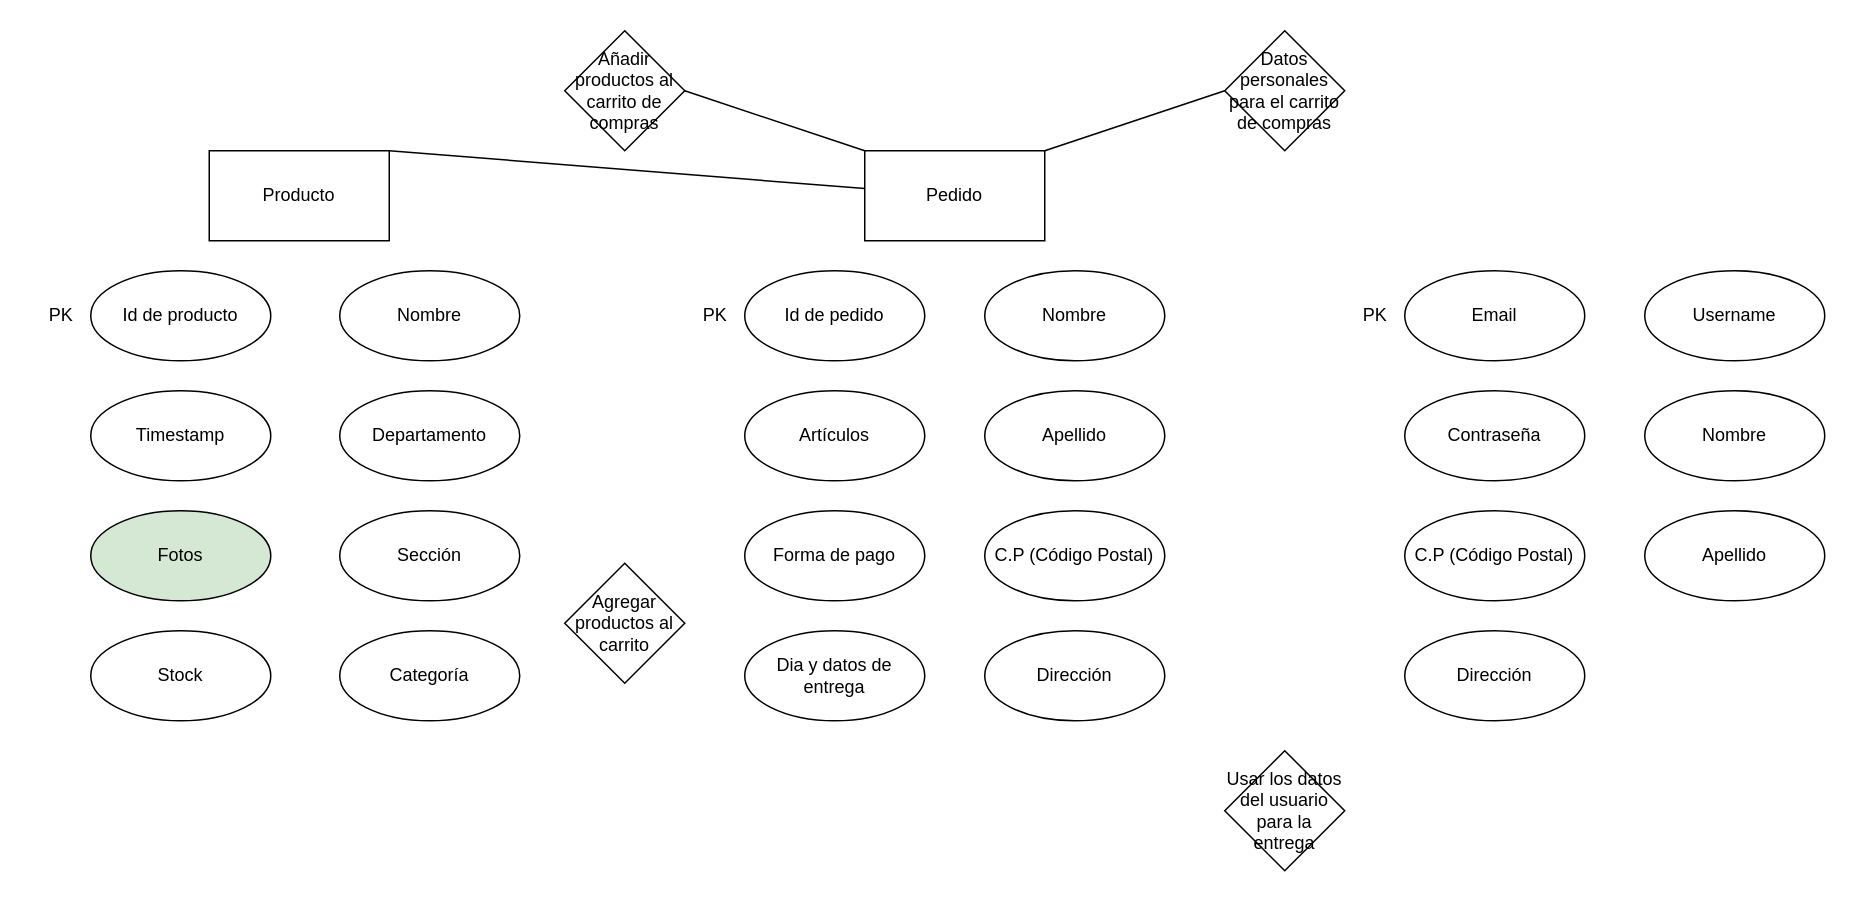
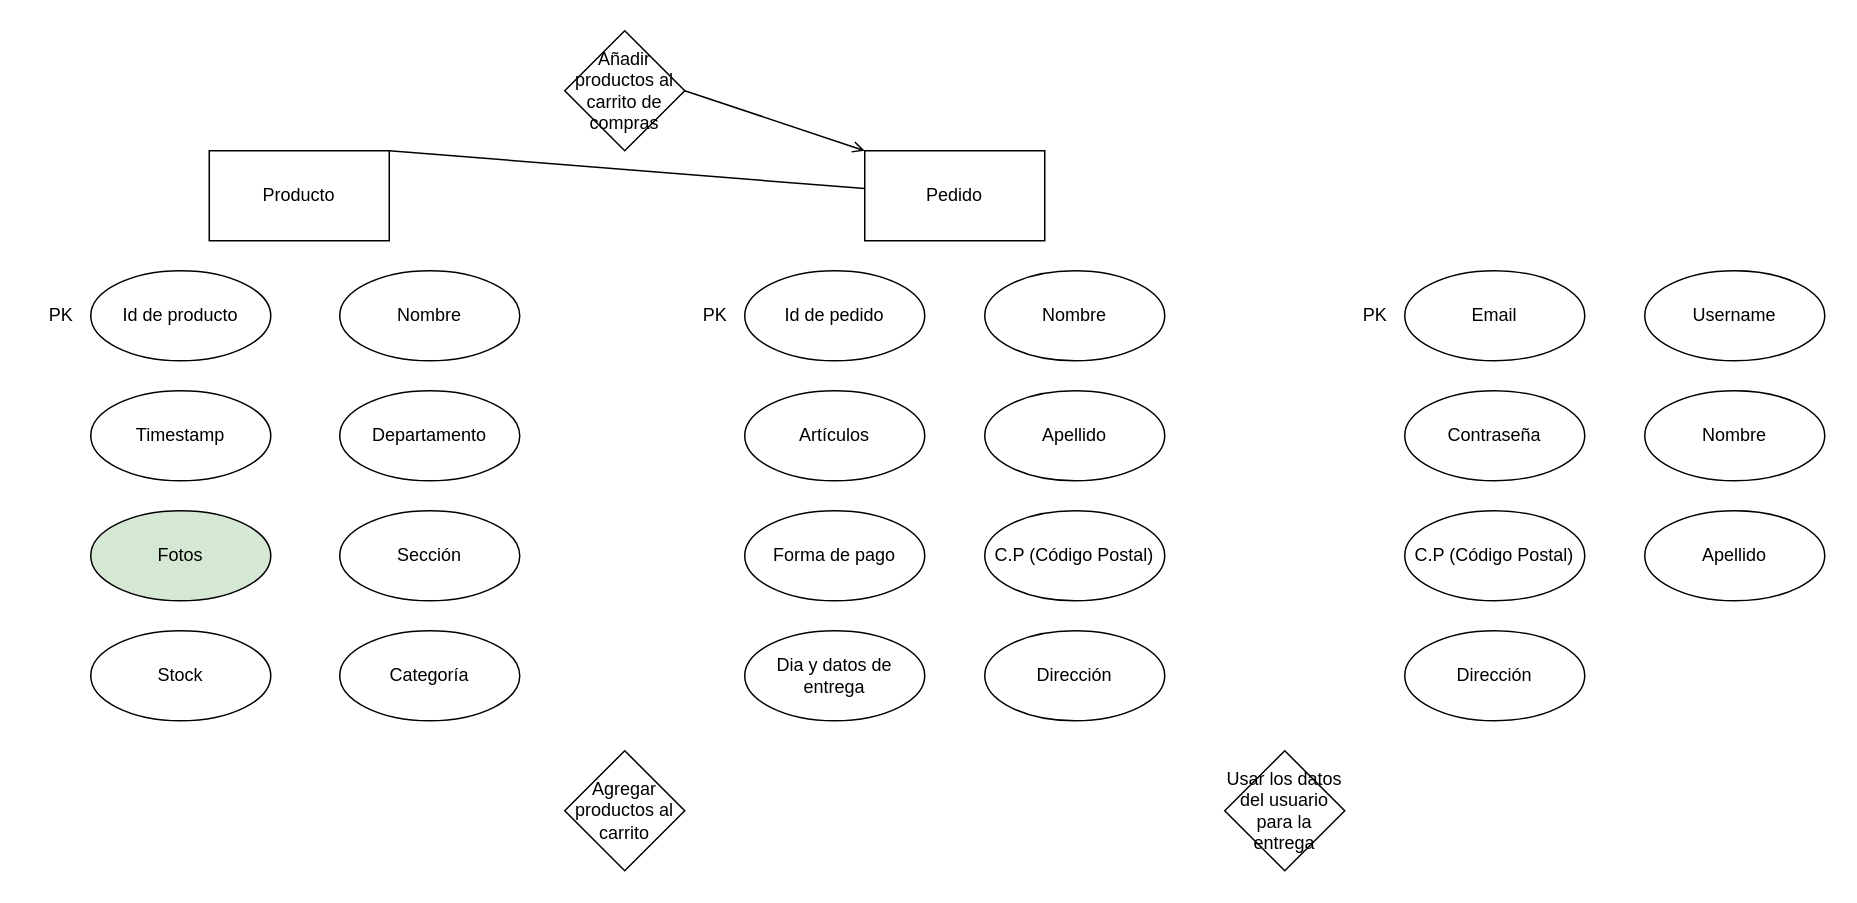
(1285, 91) -> none
(1134, 121) -> none
(859, 149) -> (858, 148)
(625, 623) -> (625, 811)
